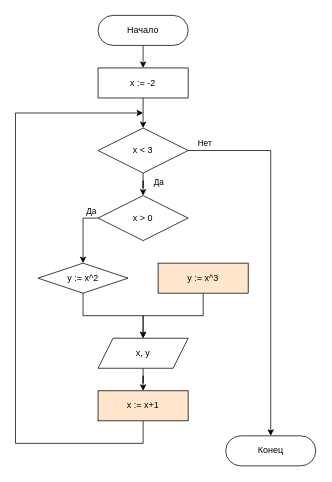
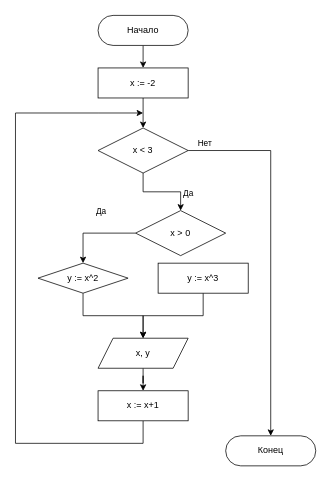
(143, 218) -> (180, 233)
(203, 278) -> (203, 278)
(143, 405) -> (143, 405)
